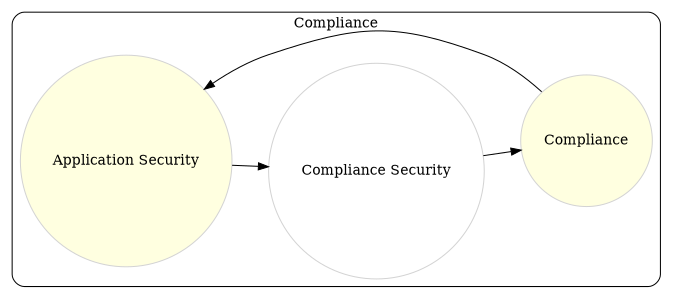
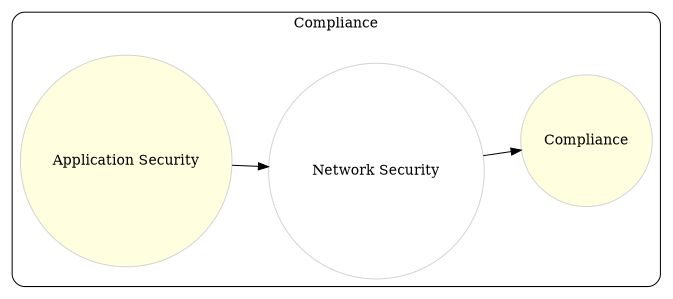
(379, 31) -> none
(376, 171) -> (376, 171)
